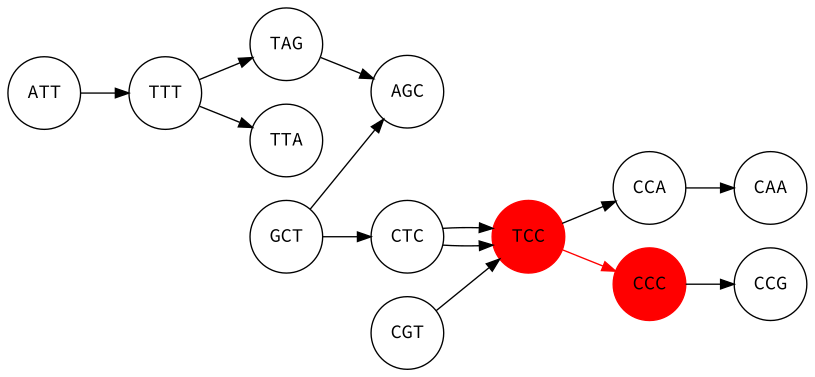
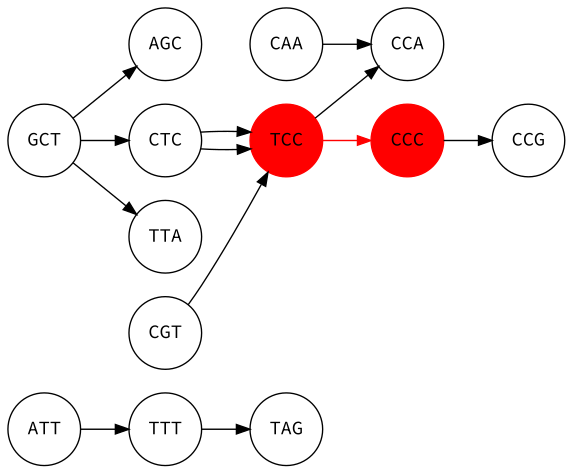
(341, 66) -> none
(220, 114) -> (99, 184)
(703, 188) -> (340, 44)
